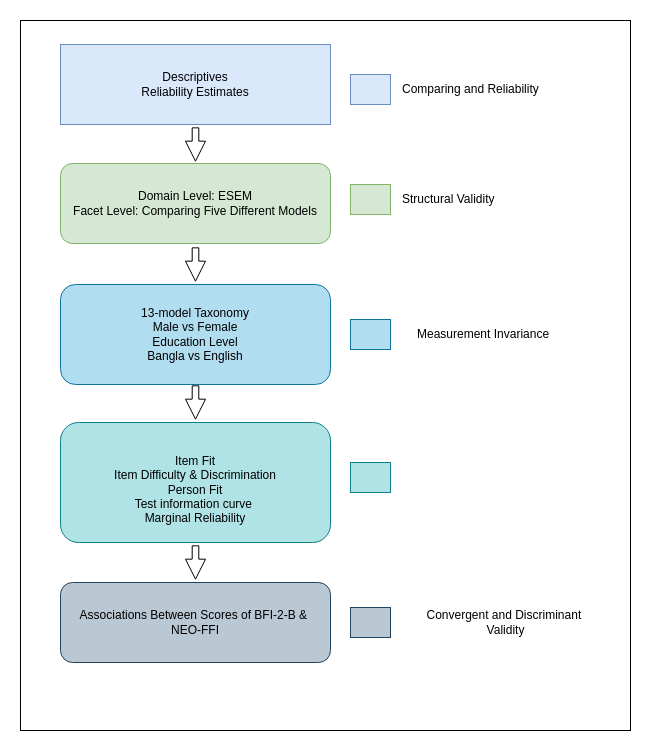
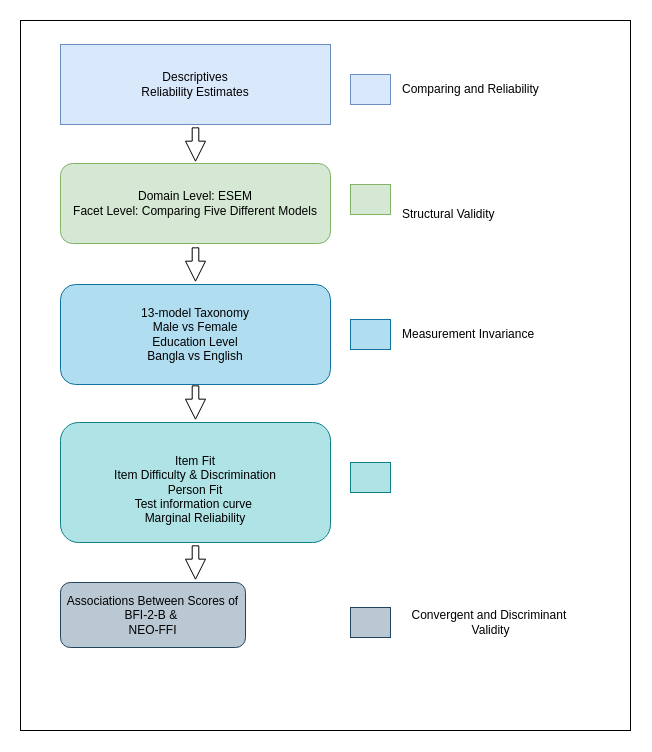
(461, 200) -> (461, 215)
(496, 335) -> (481, 335)
(196, 623) -> (153, 615)
(506, 623) -> (491, 623)
